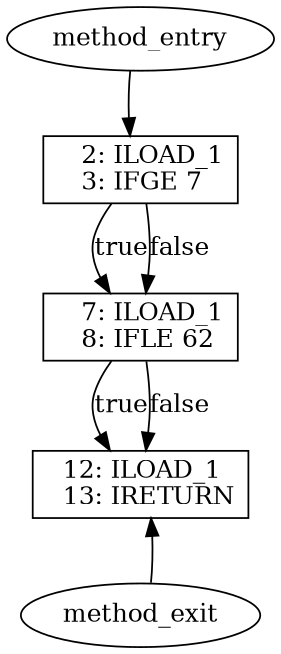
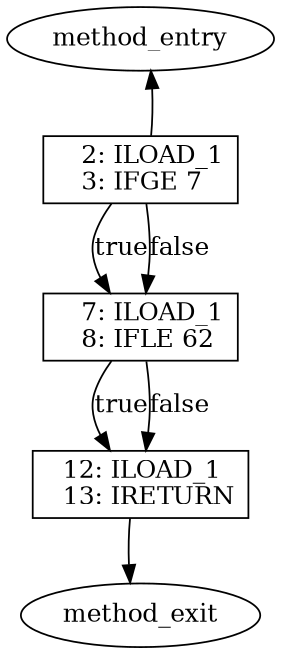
(129, 94) -> (152, 112)
(152, 559) -> (129, 541)
